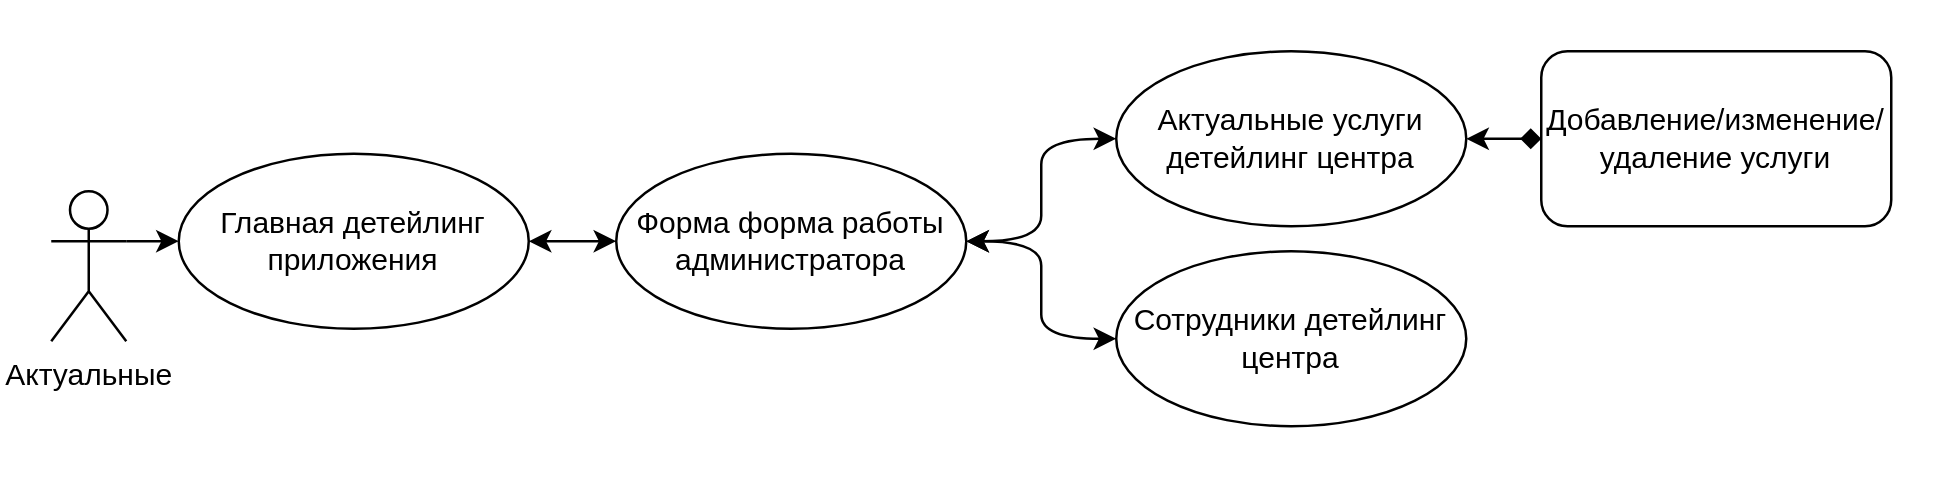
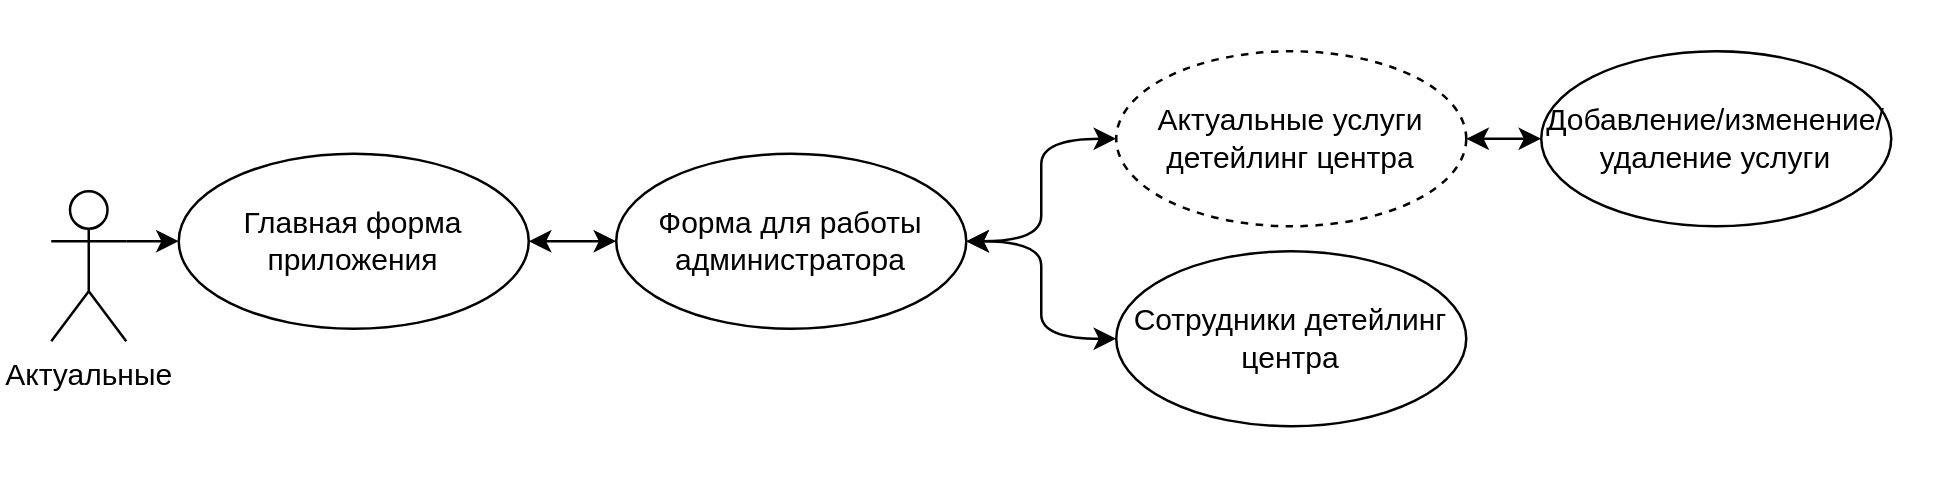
(1291, 139) -> (1291, 139)
(1521, 139) -> (1522, 139)
(1716, 139) -> (1716, 139)
(354, 241) -> (354, 241)
(791, 241) -> (791, 241)
